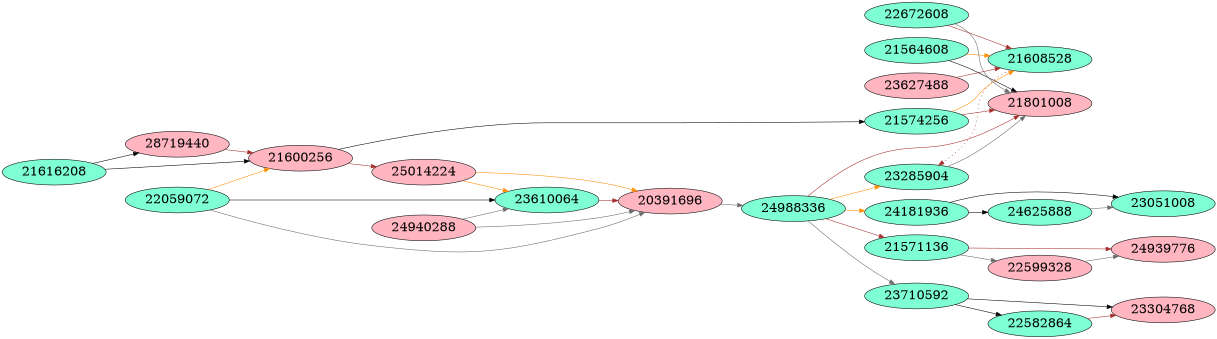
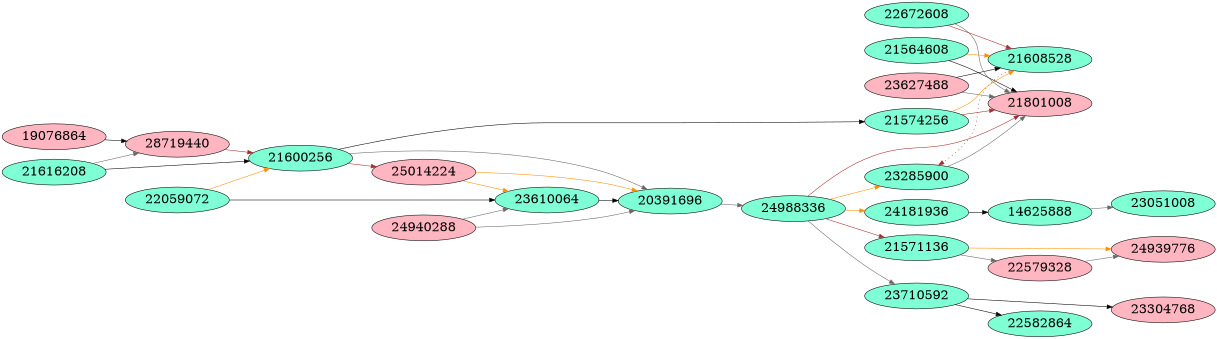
(973, 74) -> (973, 74)
none -> (975, 94)
none -> (54, 137)
(301, 158) -> (301, 158)
(113, 159) -> (113, 159)
(917, 177) -> (917, 177)
(1031, 192) -> none
(606, 201) -> (606, 201)
(670, 201) -> (670, 201)
(1040, 212) -> (1040, 212)
(1037, 248) -> (1037, 248)
(425, 251) -> (498, 154)
(1040, 268) -> (1040, 268)
(1099, 317) -> none
